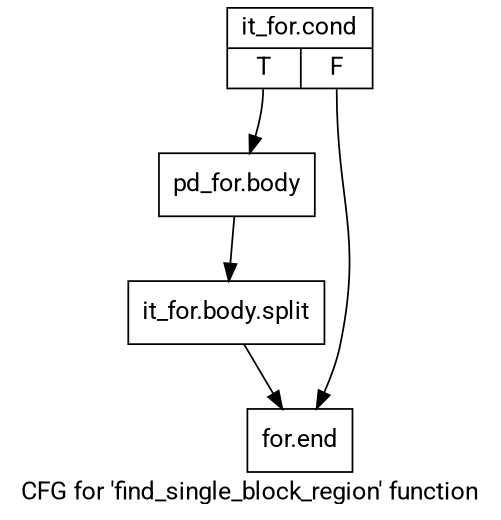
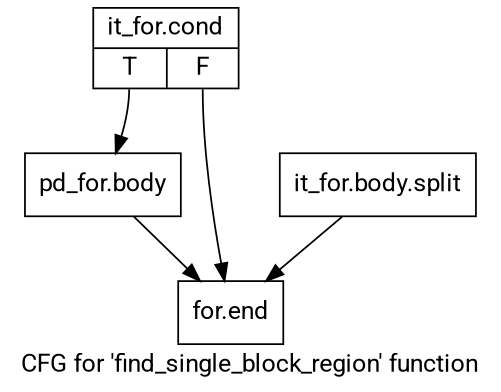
(232, 240) -> (161, 243)
